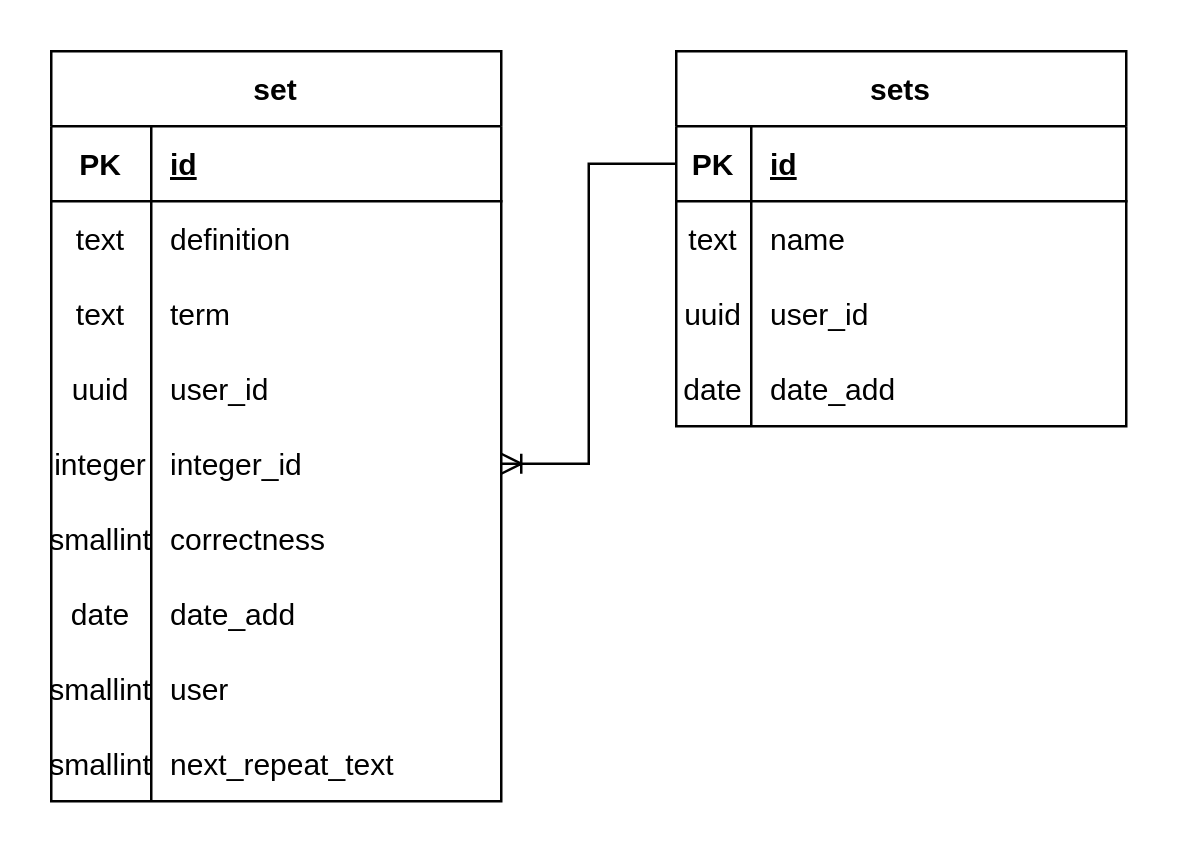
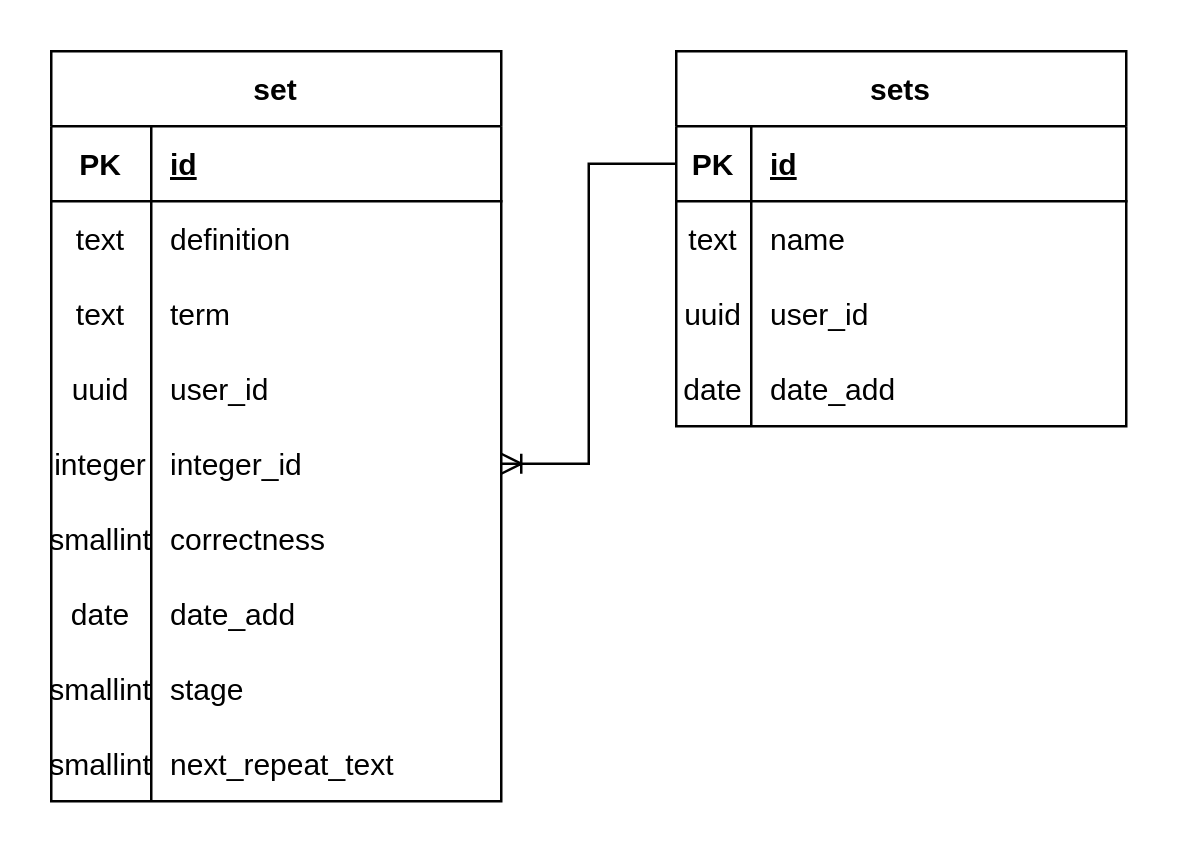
(204, 690) -> (212, 690)
